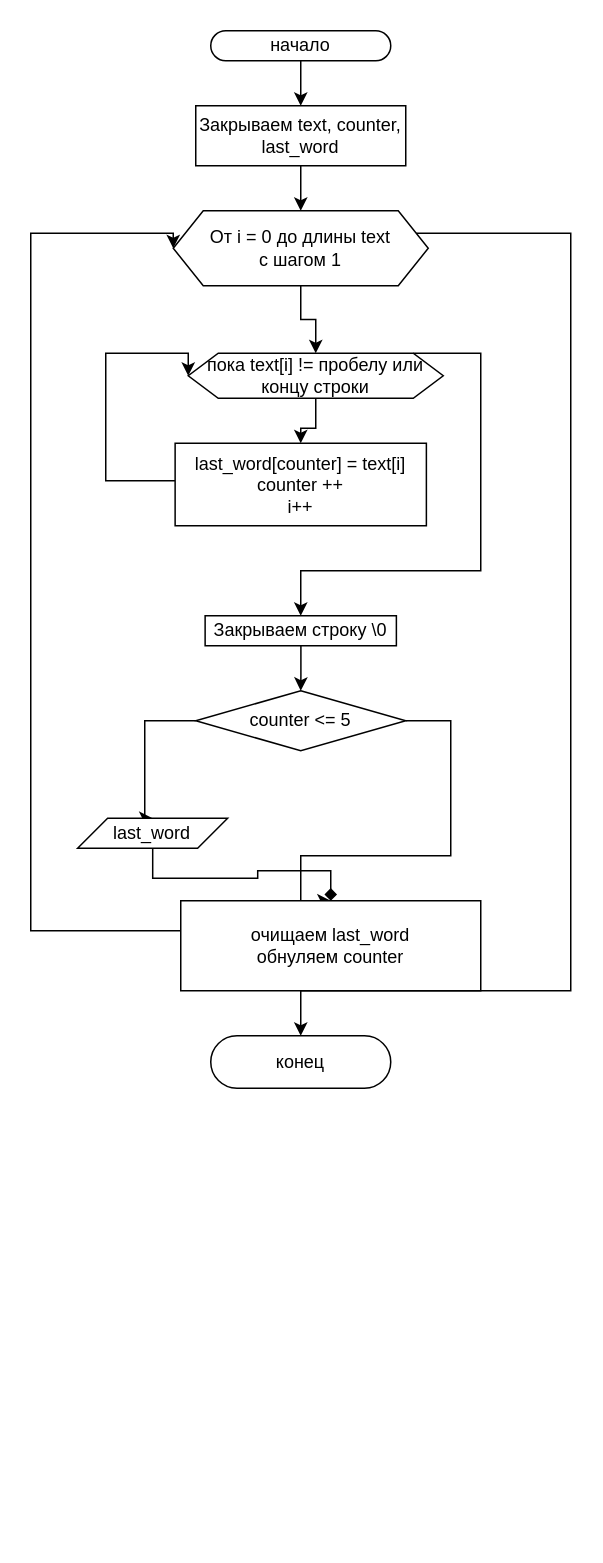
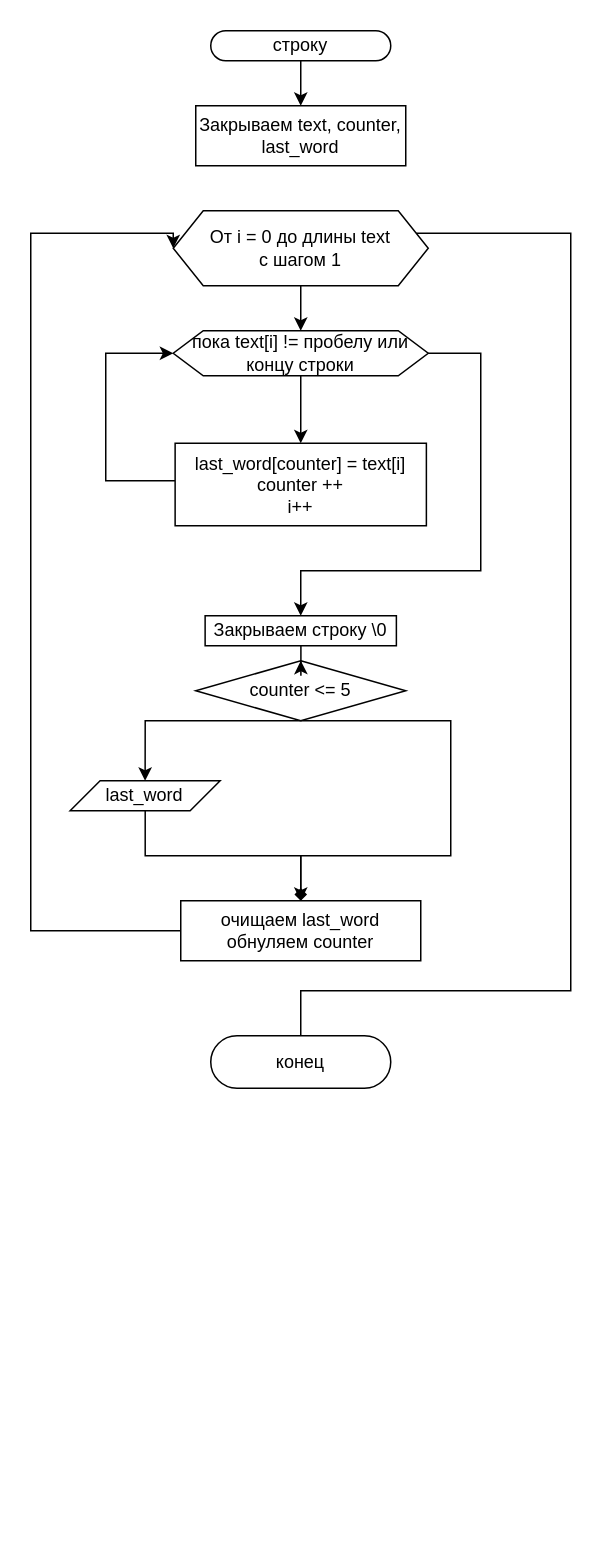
(301, 46) -> (301, 46)
(301, 194) -> none
(316, 376) -> (301, 353)
(301, 721) -> (301, 691)
(153, 833) -> (145, 796)
(331, 946) -> (301, 931)
(301, 1024) -> (301, 1028)
